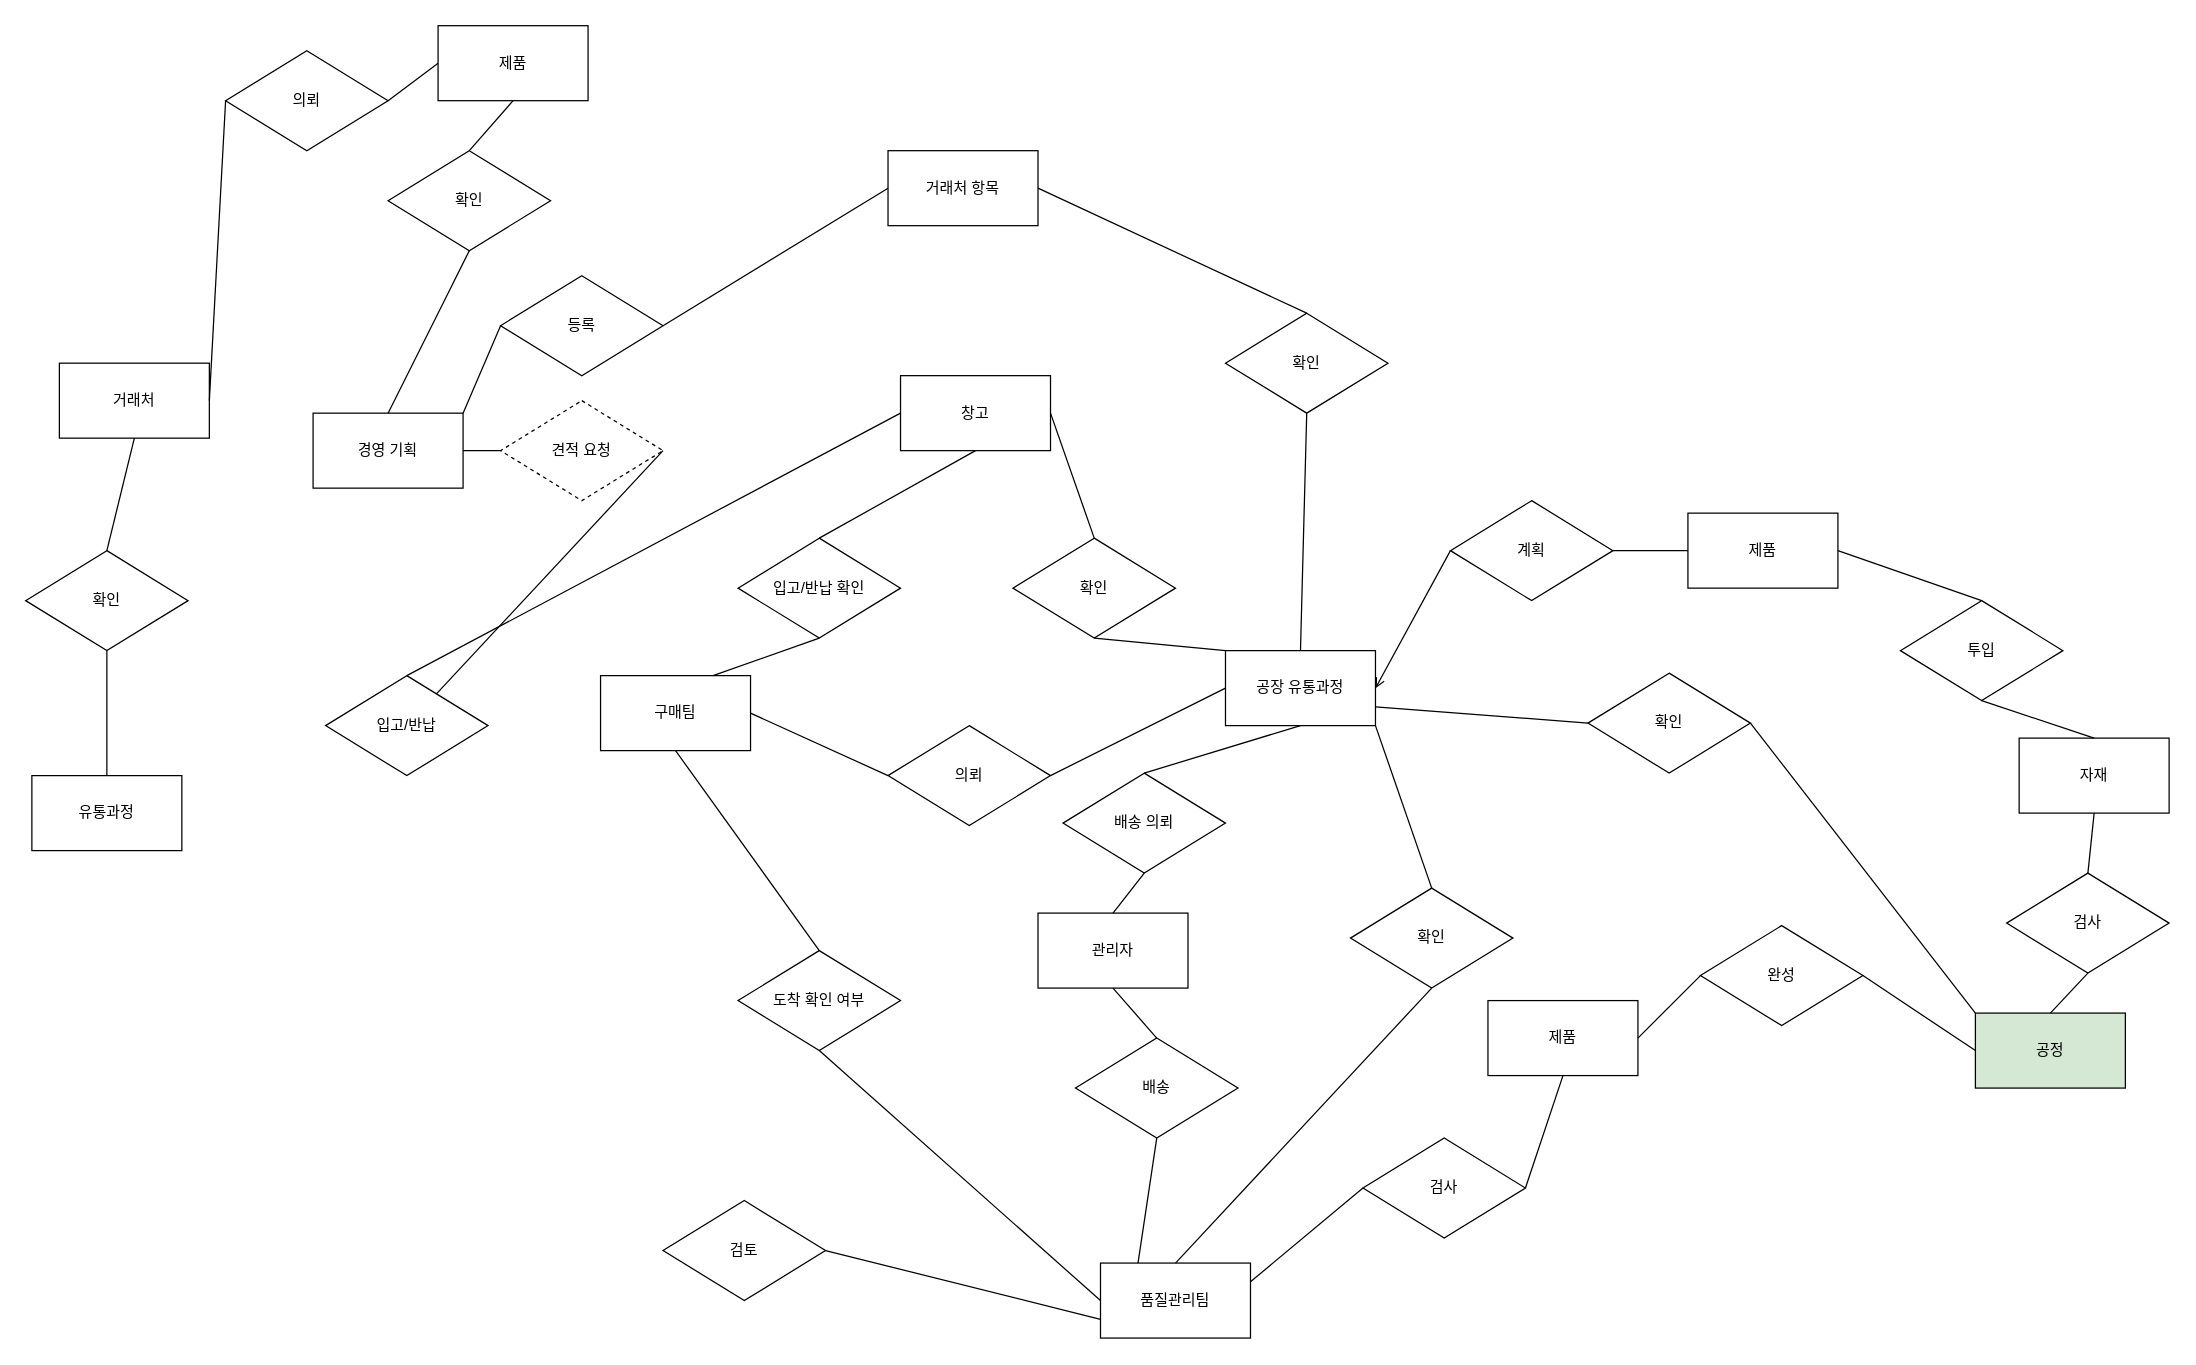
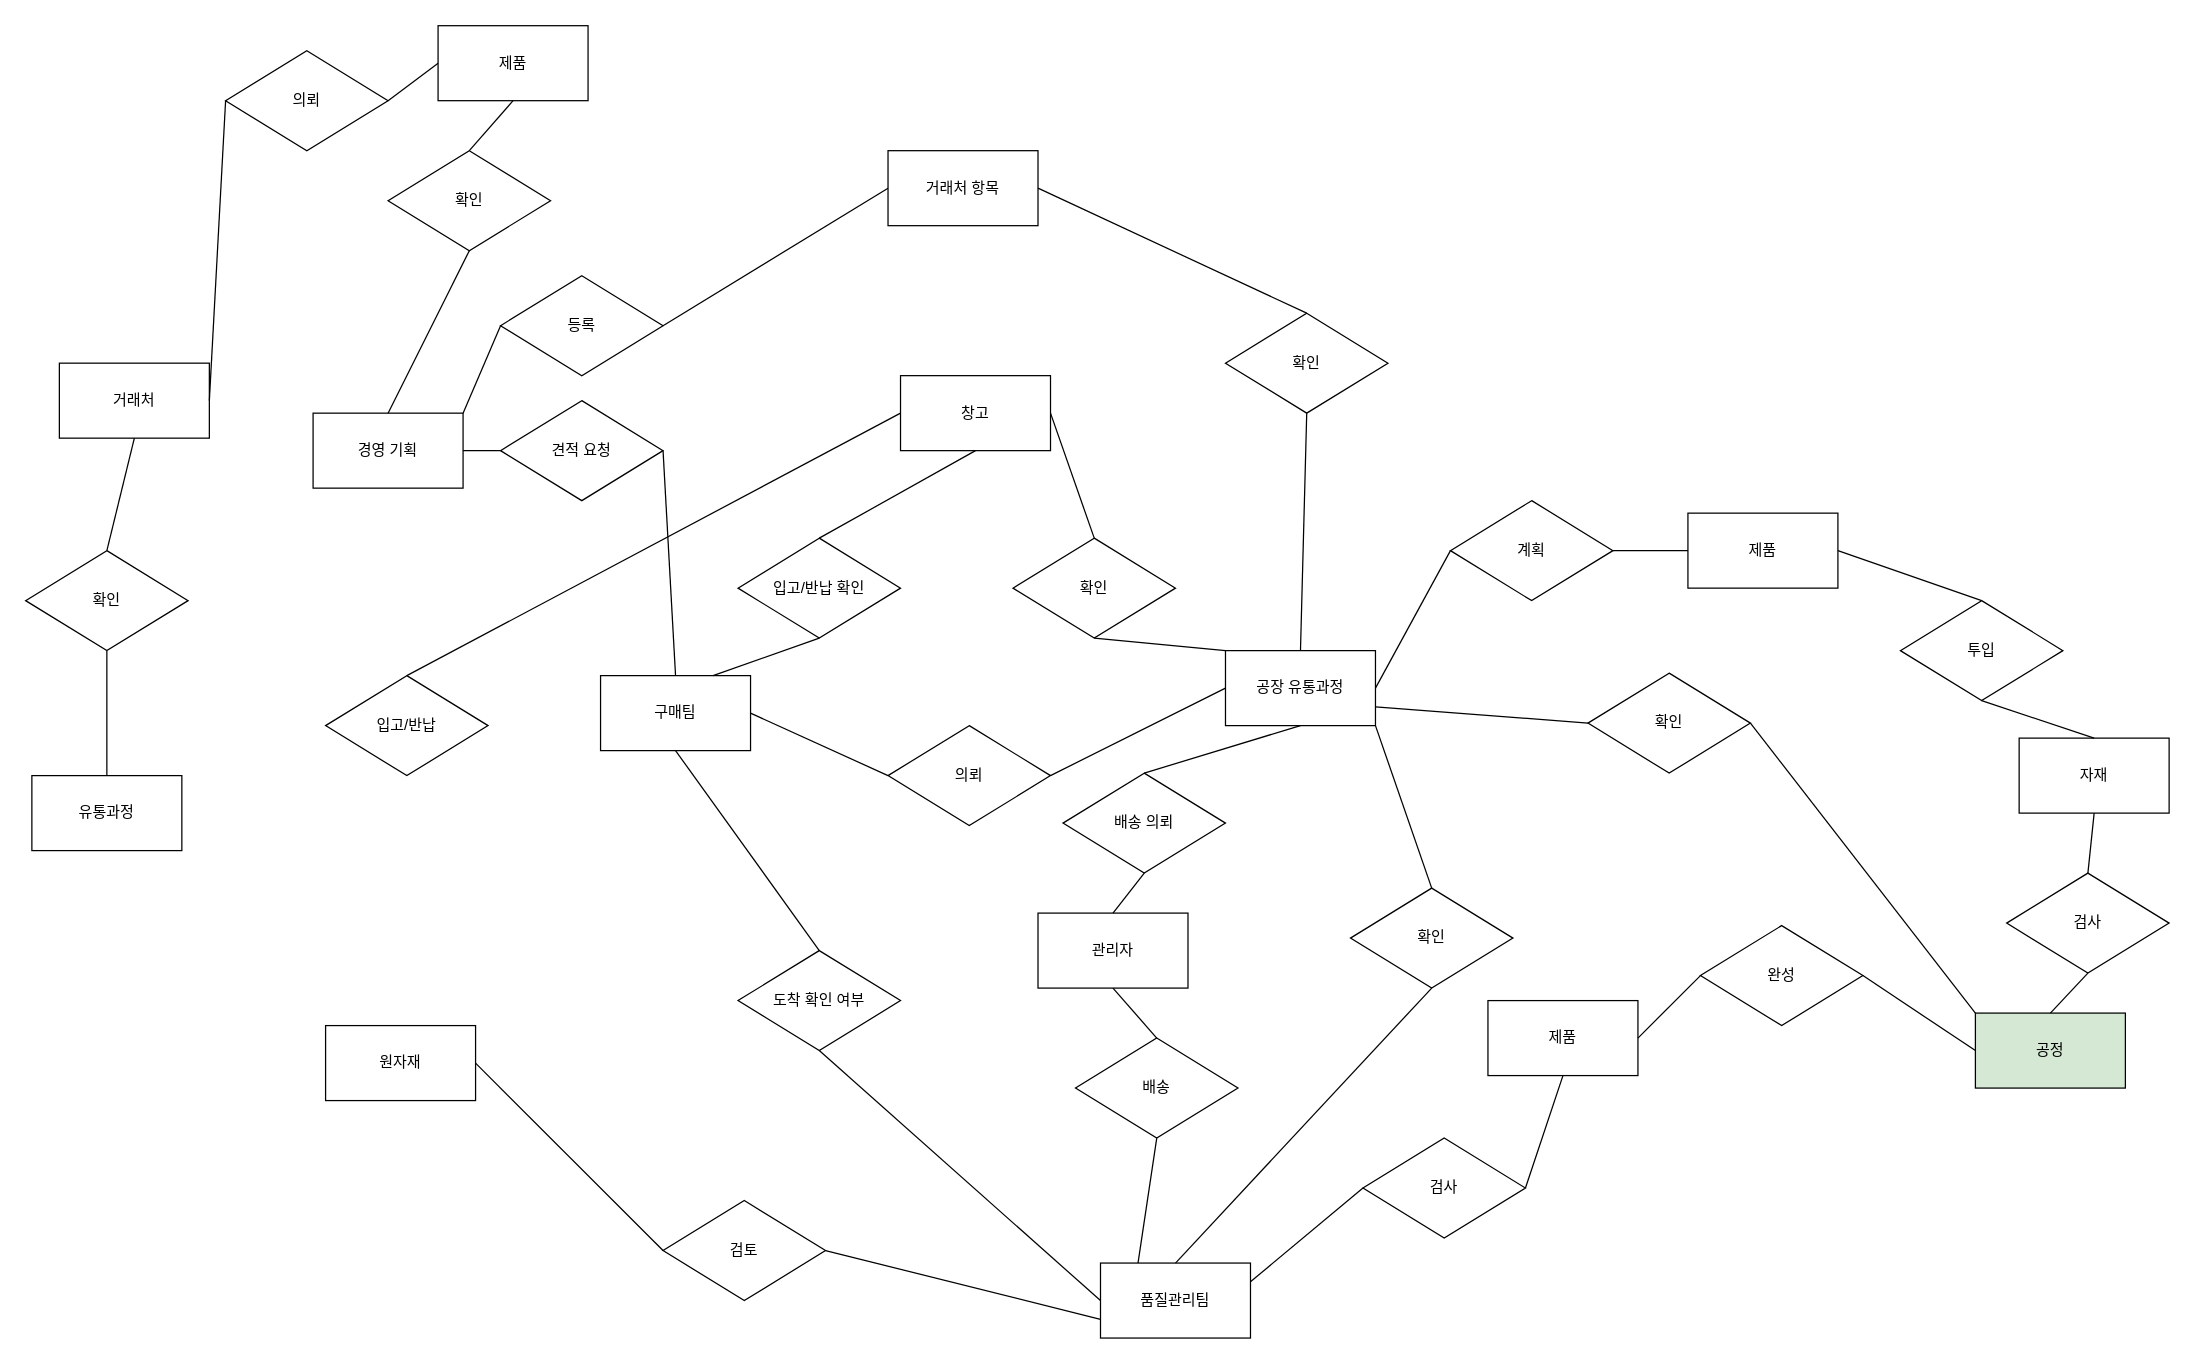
(582, 451) -> (582, 451)
(585, 535) -> (669, 563)
(1379, 682) -> (1378, 684)
none -> (401, 1063)
none -> (569, 1157)
